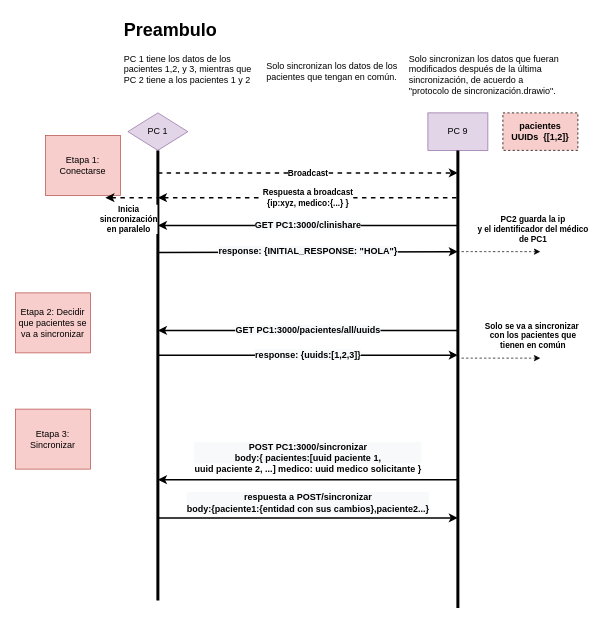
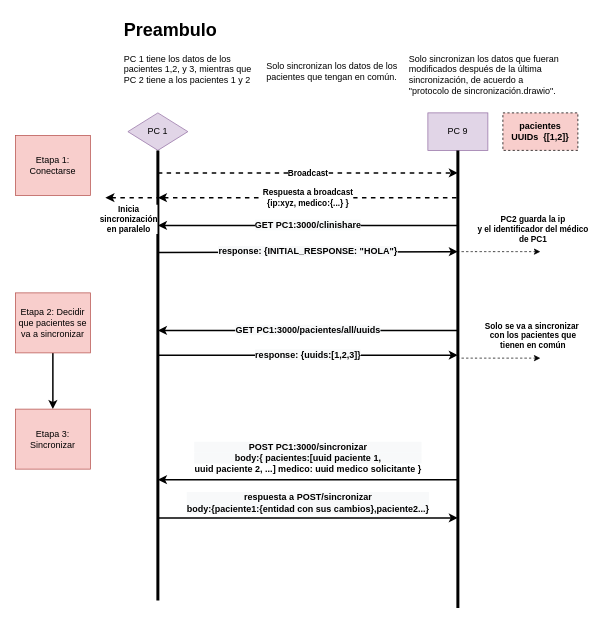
(83, 165) -> (53, 165)
none -> (53, 378)
